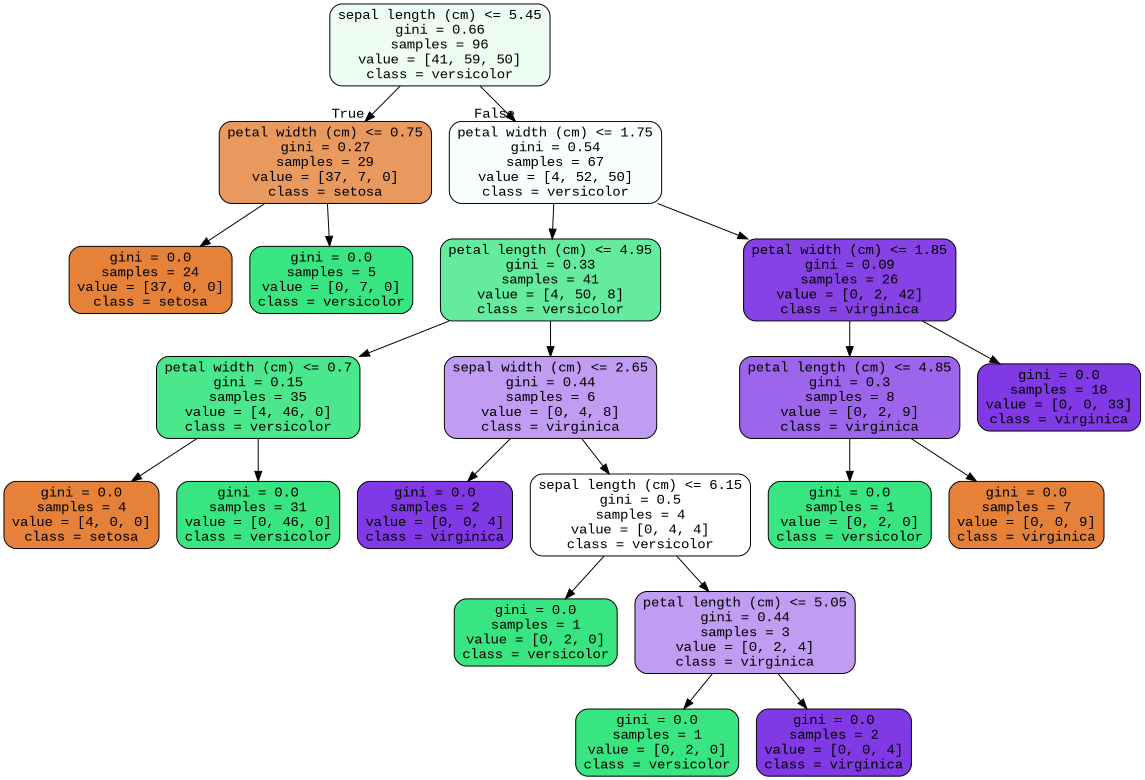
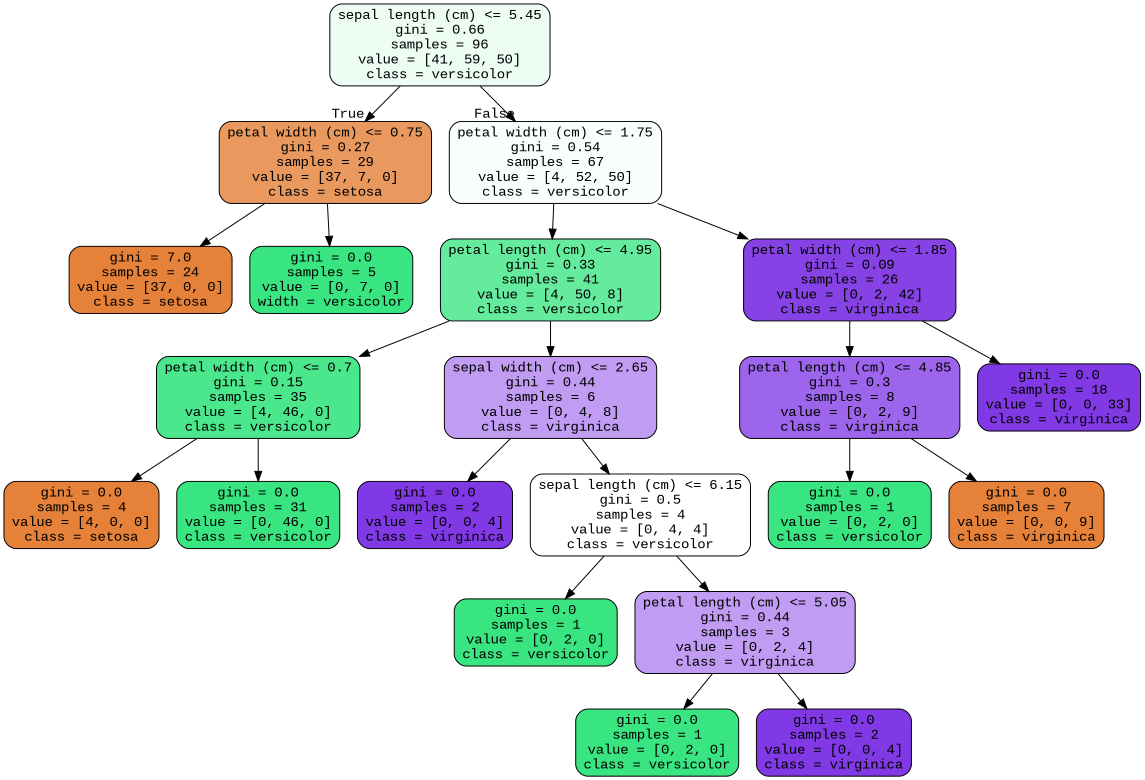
(151, 280) -> (151, 280)
(331, 280) -> (331, 280)
